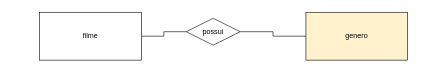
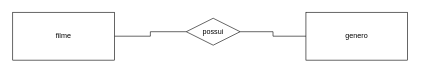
(90, 36) -> (63, 36)
(357, 36) -> (357, 36)
